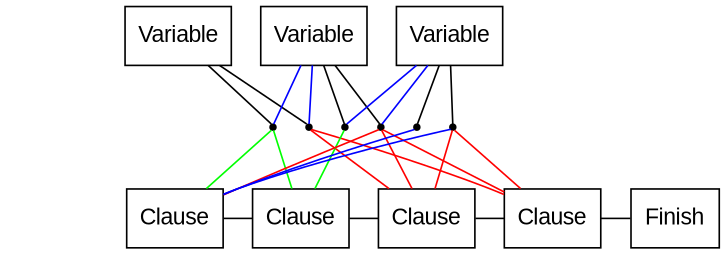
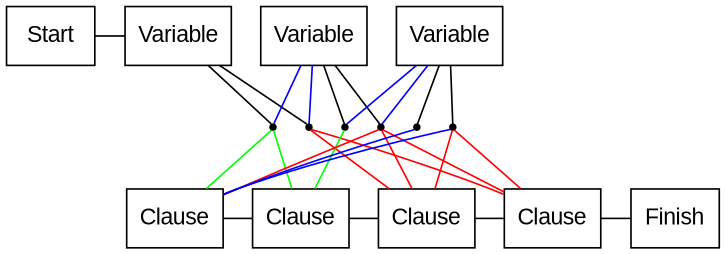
none -> (51, 36)
